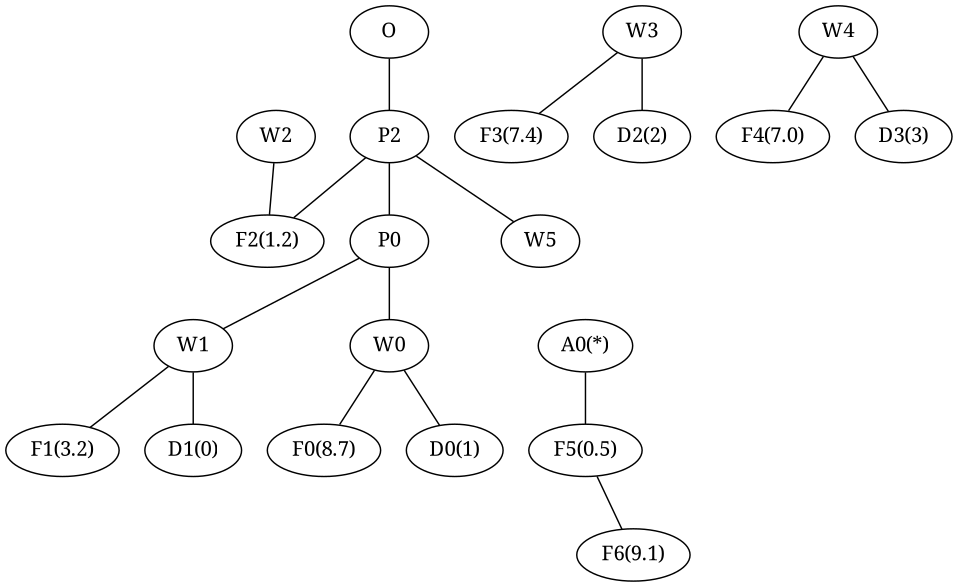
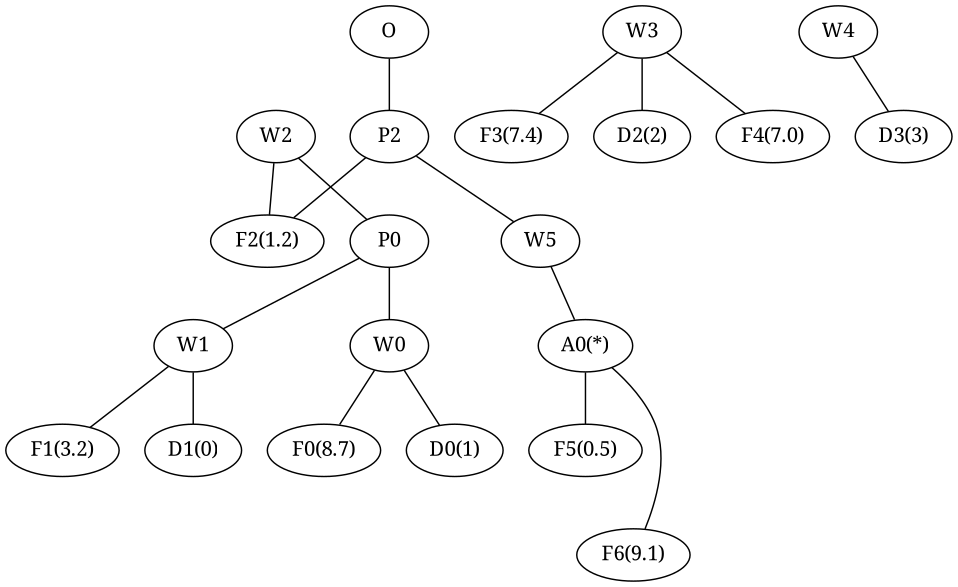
(806, 84) -> (706, 83)
(389, 189) -> (338, 194)
none -> (563, 293)
(609, 503) -> (660, 441)
